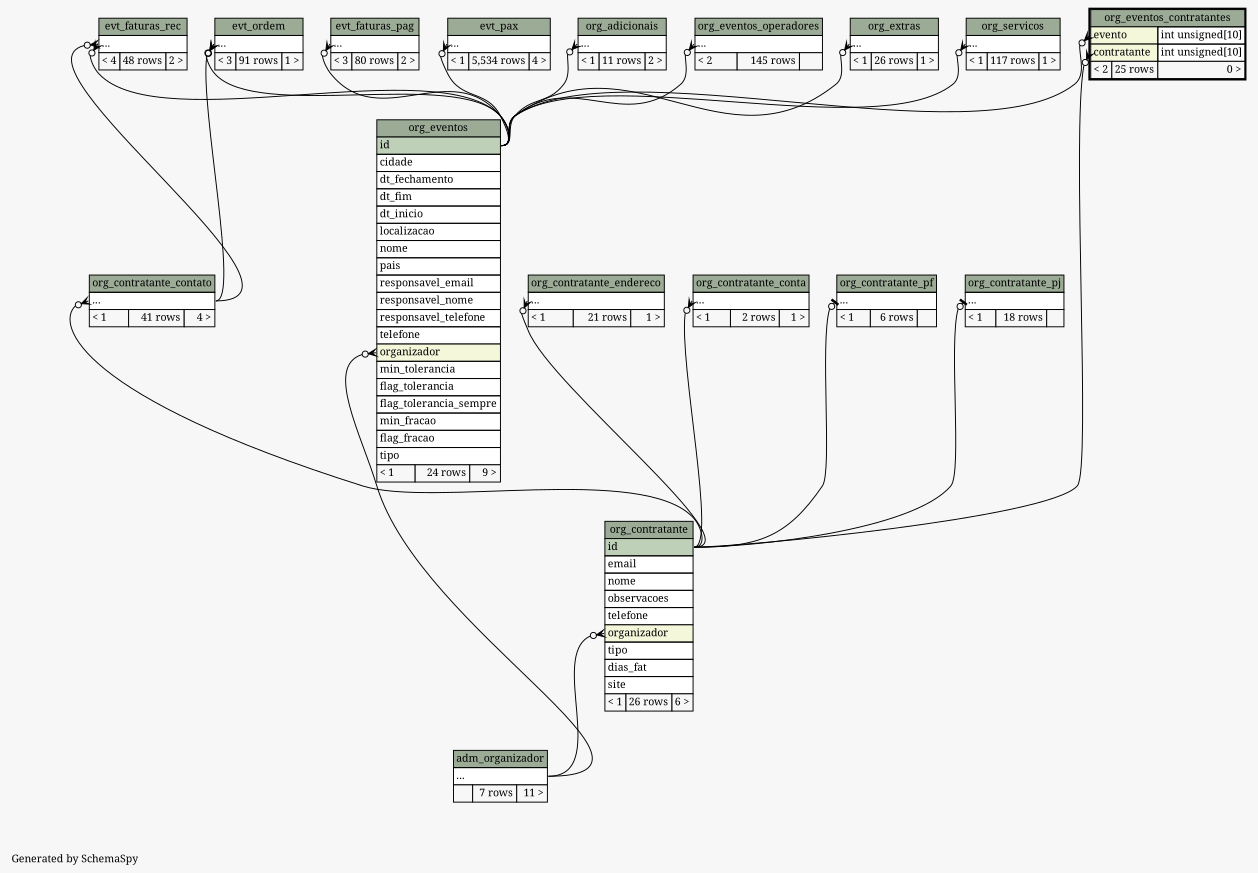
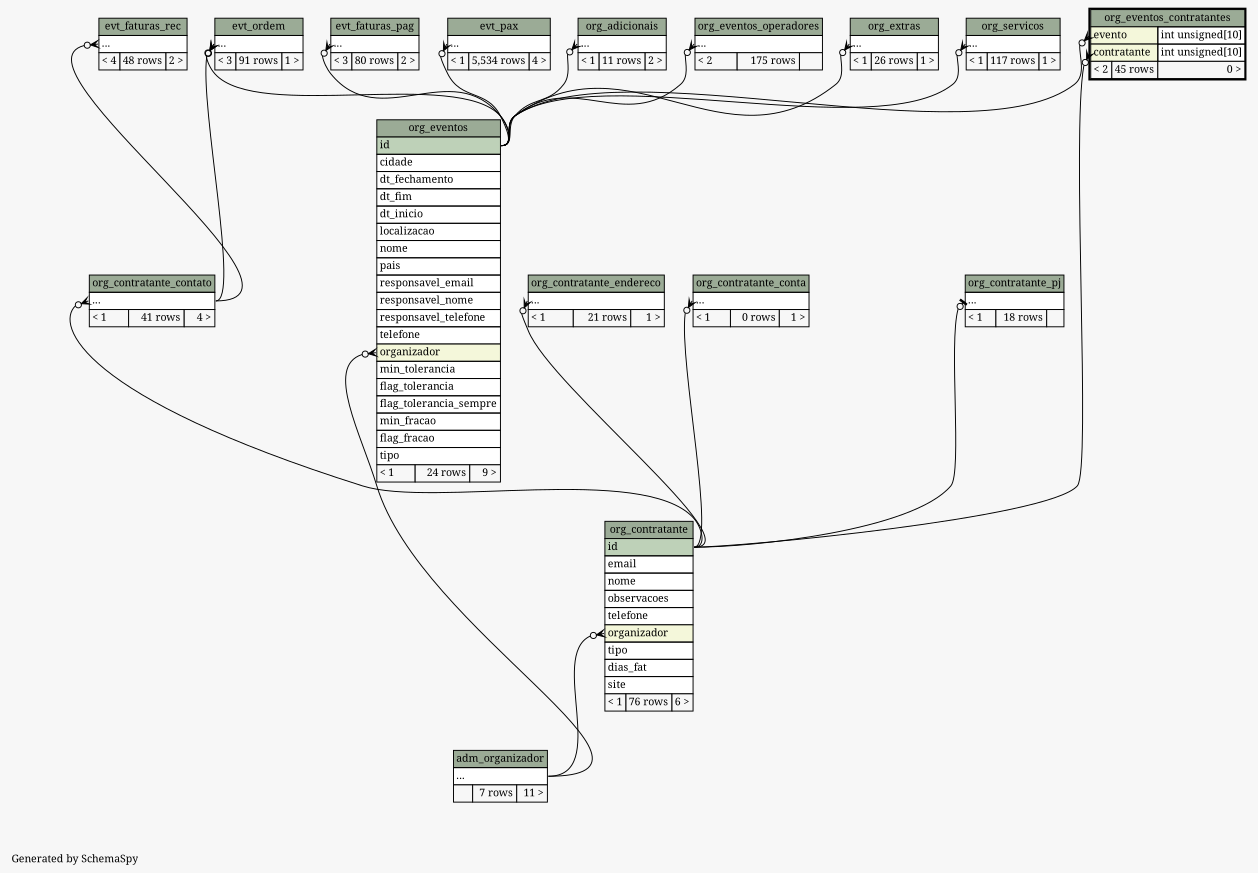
(774, 61) -> (774, 61)
(1135, 69) -> (1135, 69)
(249, 98) -> none
(887, 301) -> none
(759, 318) -> (759, 318)
(649, 702) -> (649, 702)
